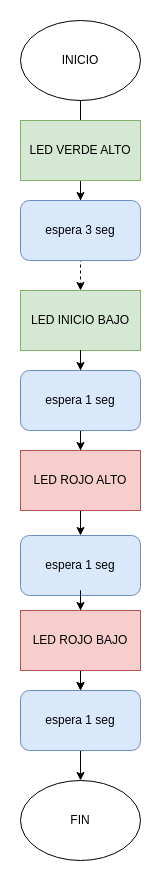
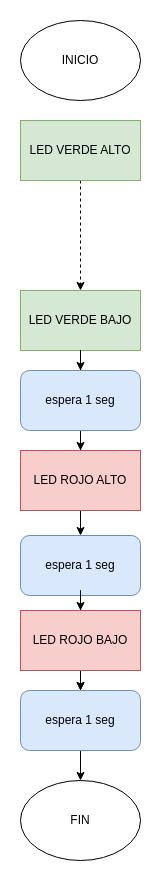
(81, 111) -> none
(81, 231) -> none
(81, 321) -> (81, 321)
